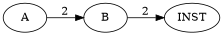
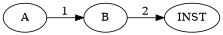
(65, 12) -> (65, 12)
